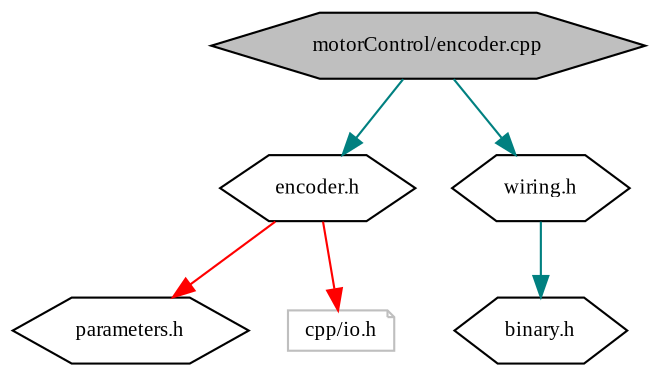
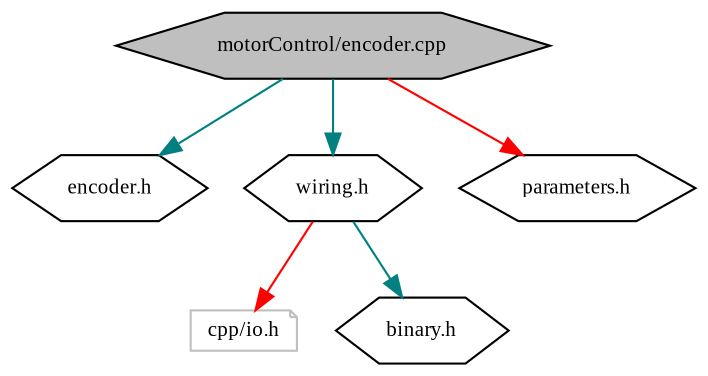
(233, 253) -> (446, 112)
(329, 255) -> (290, 257)
